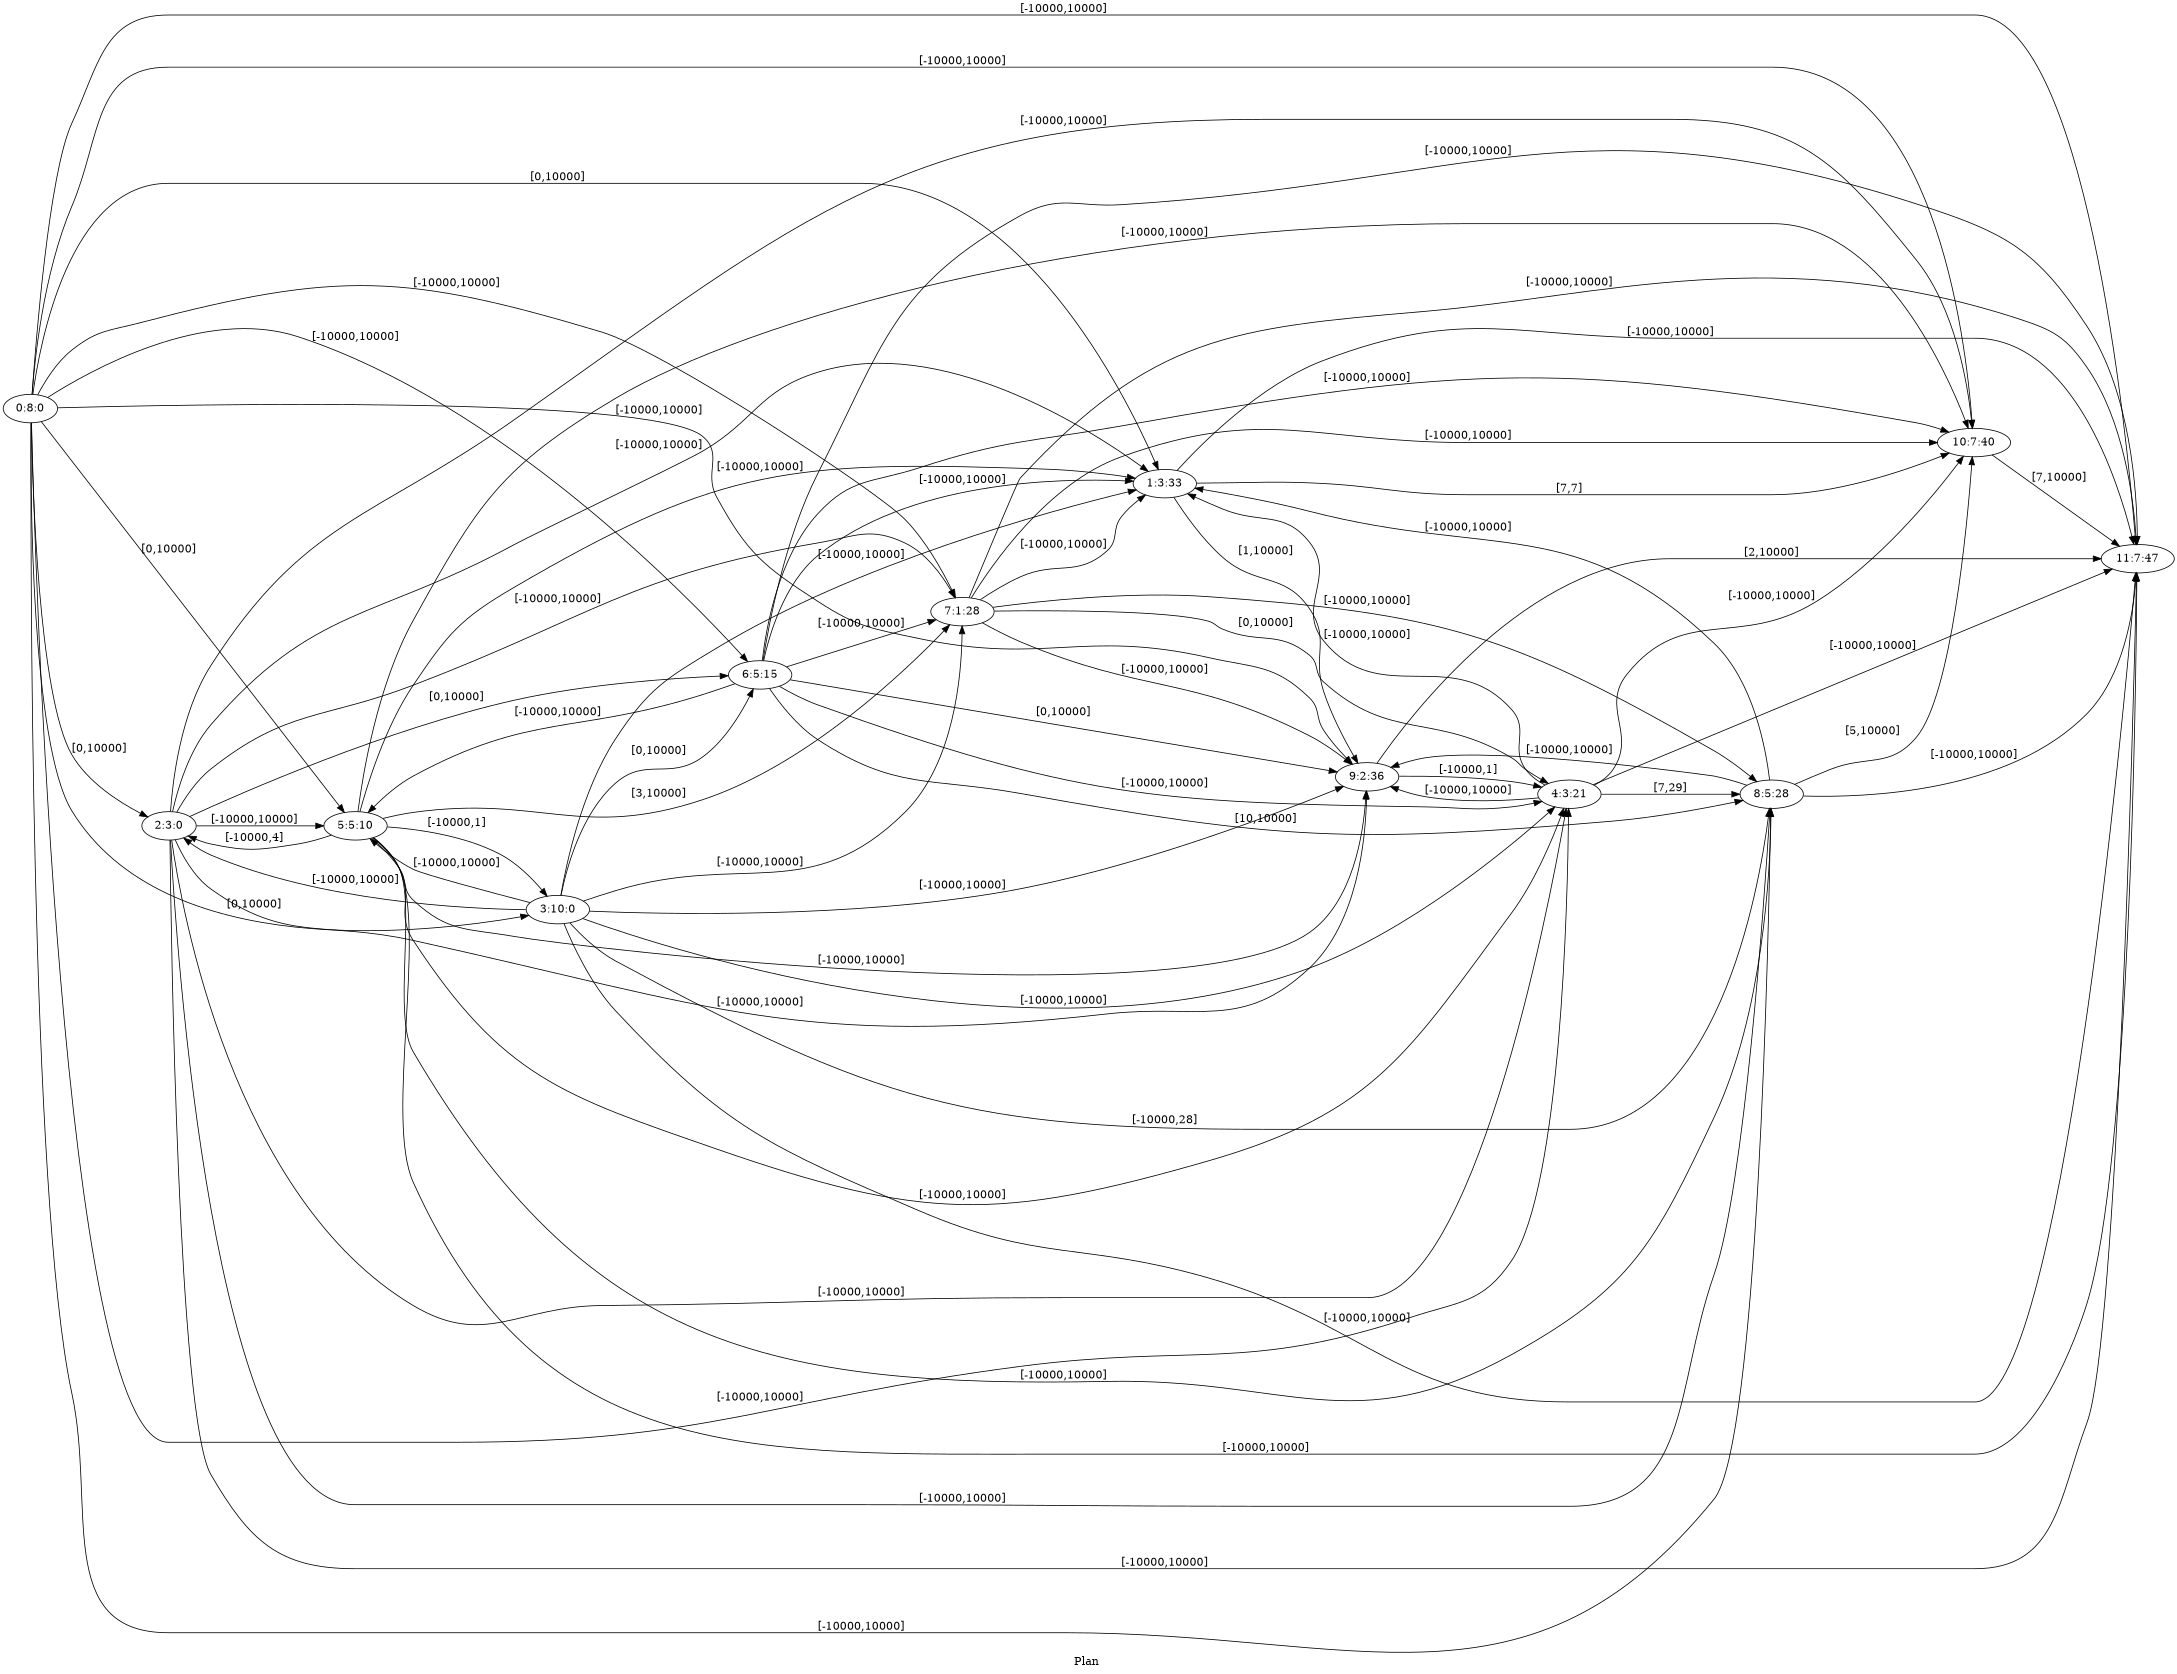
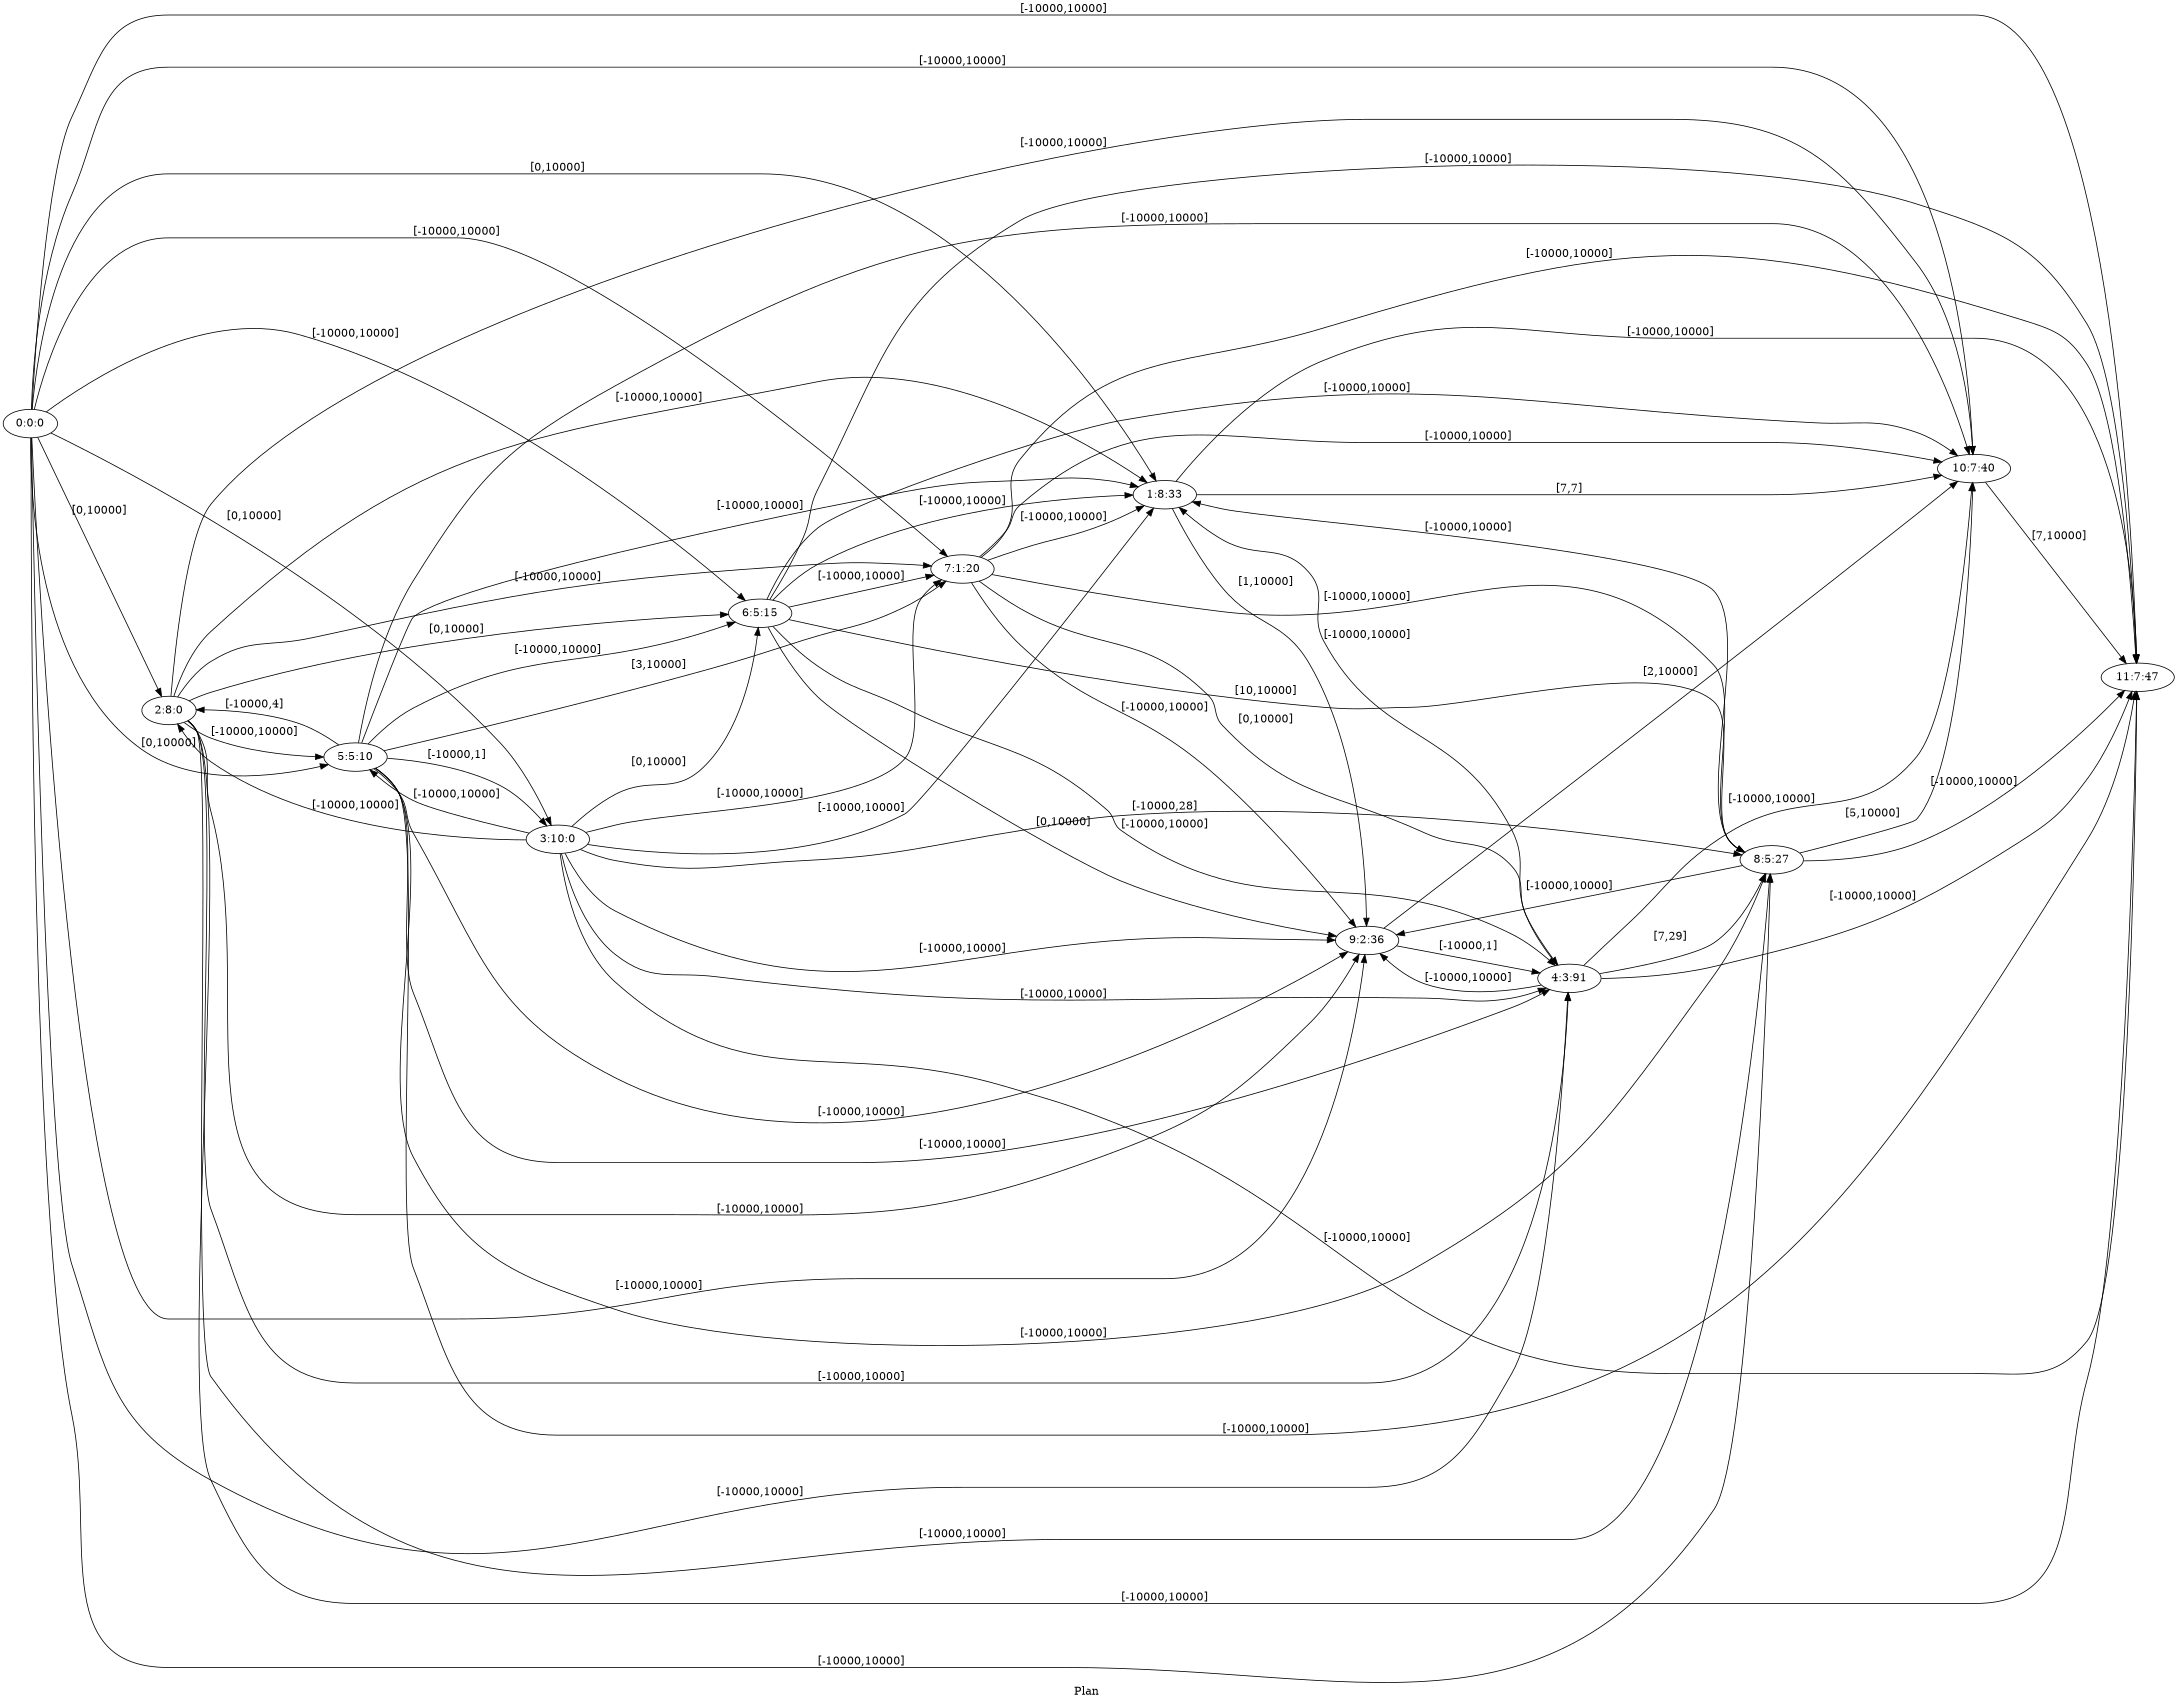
(30, 409) -> (30, 424)
(1165, 484) -> (1165, 495)
(1697, 559) -> (1669, 708)
(962, 612) -> (962, 569)
(547, 728) -> (540, 664)
(1569, 794) -> (1569, 978)
(1772, 794) -> (1772, 860)
(169, 826) -> (169, 710)
